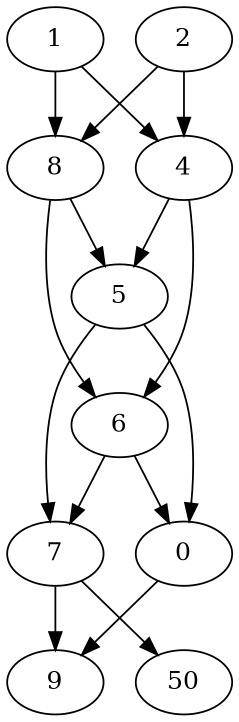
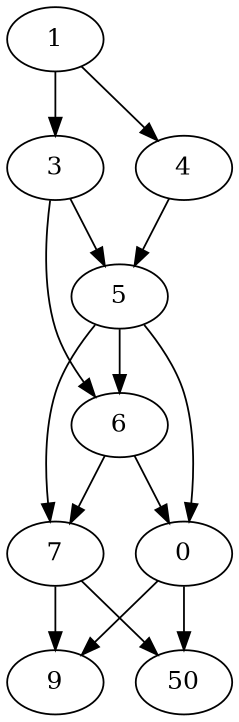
(184, 39) -> none
(55, 168) -> (55, 168)
(191, 295) -> (120, 352)
none -> (184, 609)
